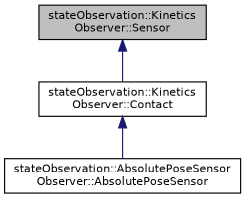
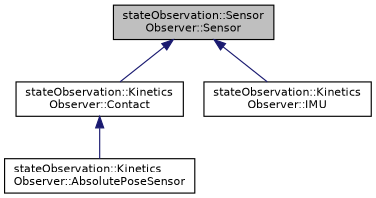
(123, 22) -> (194, 22)
none -> (288, 99)
(123, 176) -> (100, 176)
